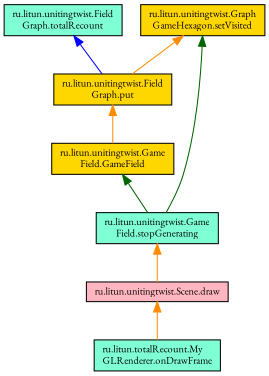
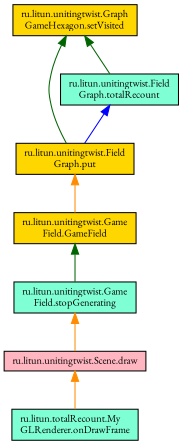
(153, 58) -> (49, 95)
(193, 132) -> (100, 59)
